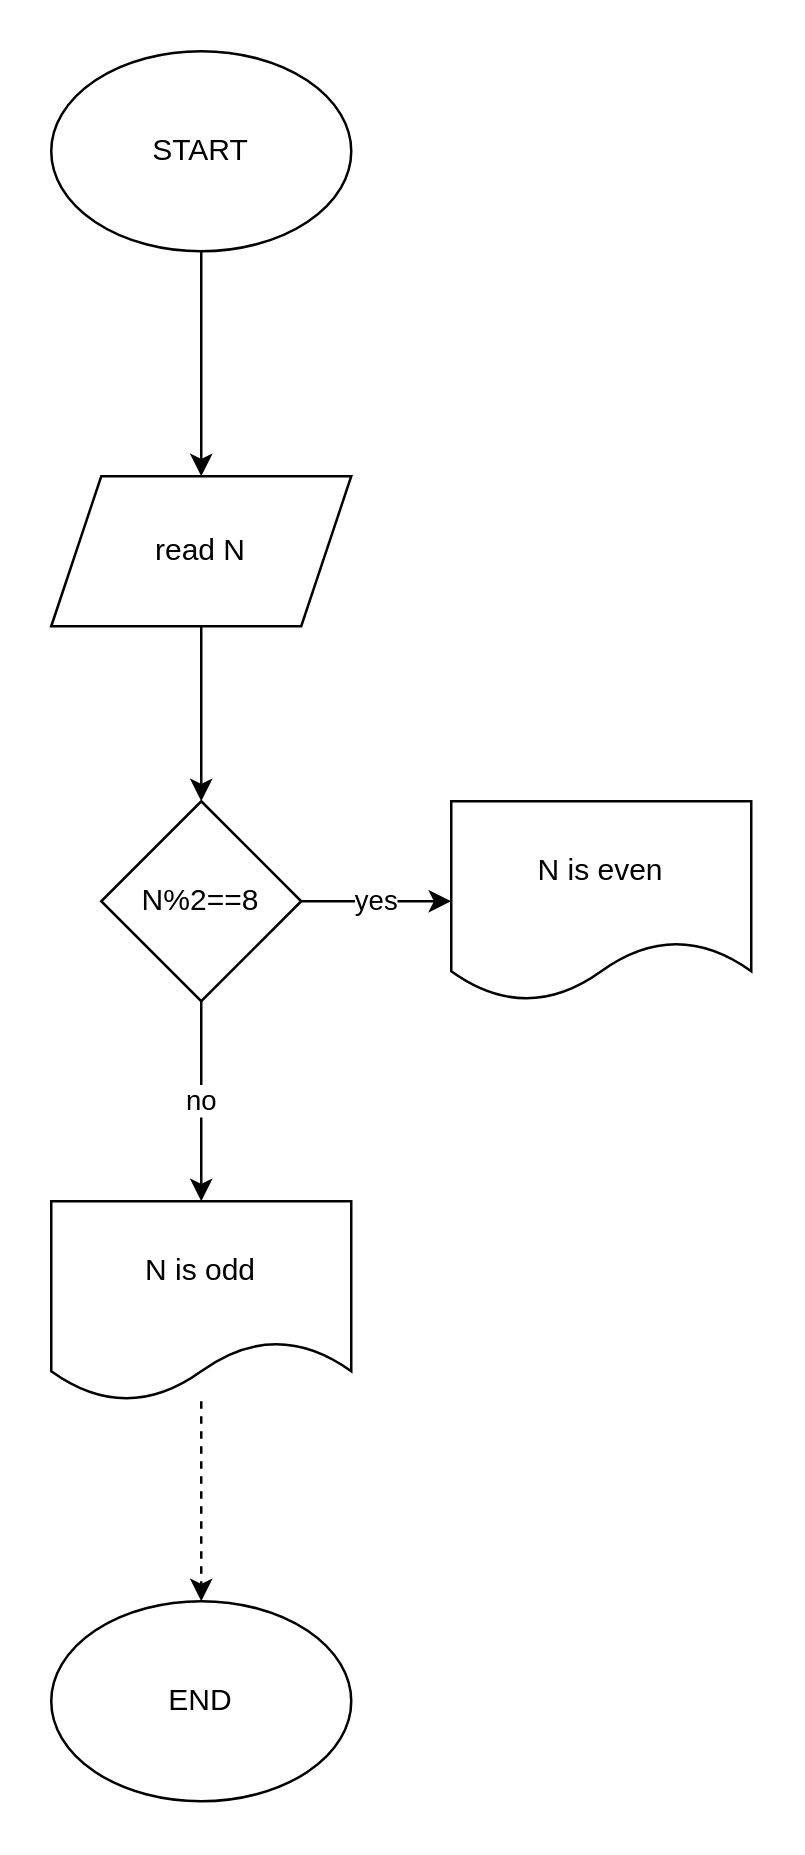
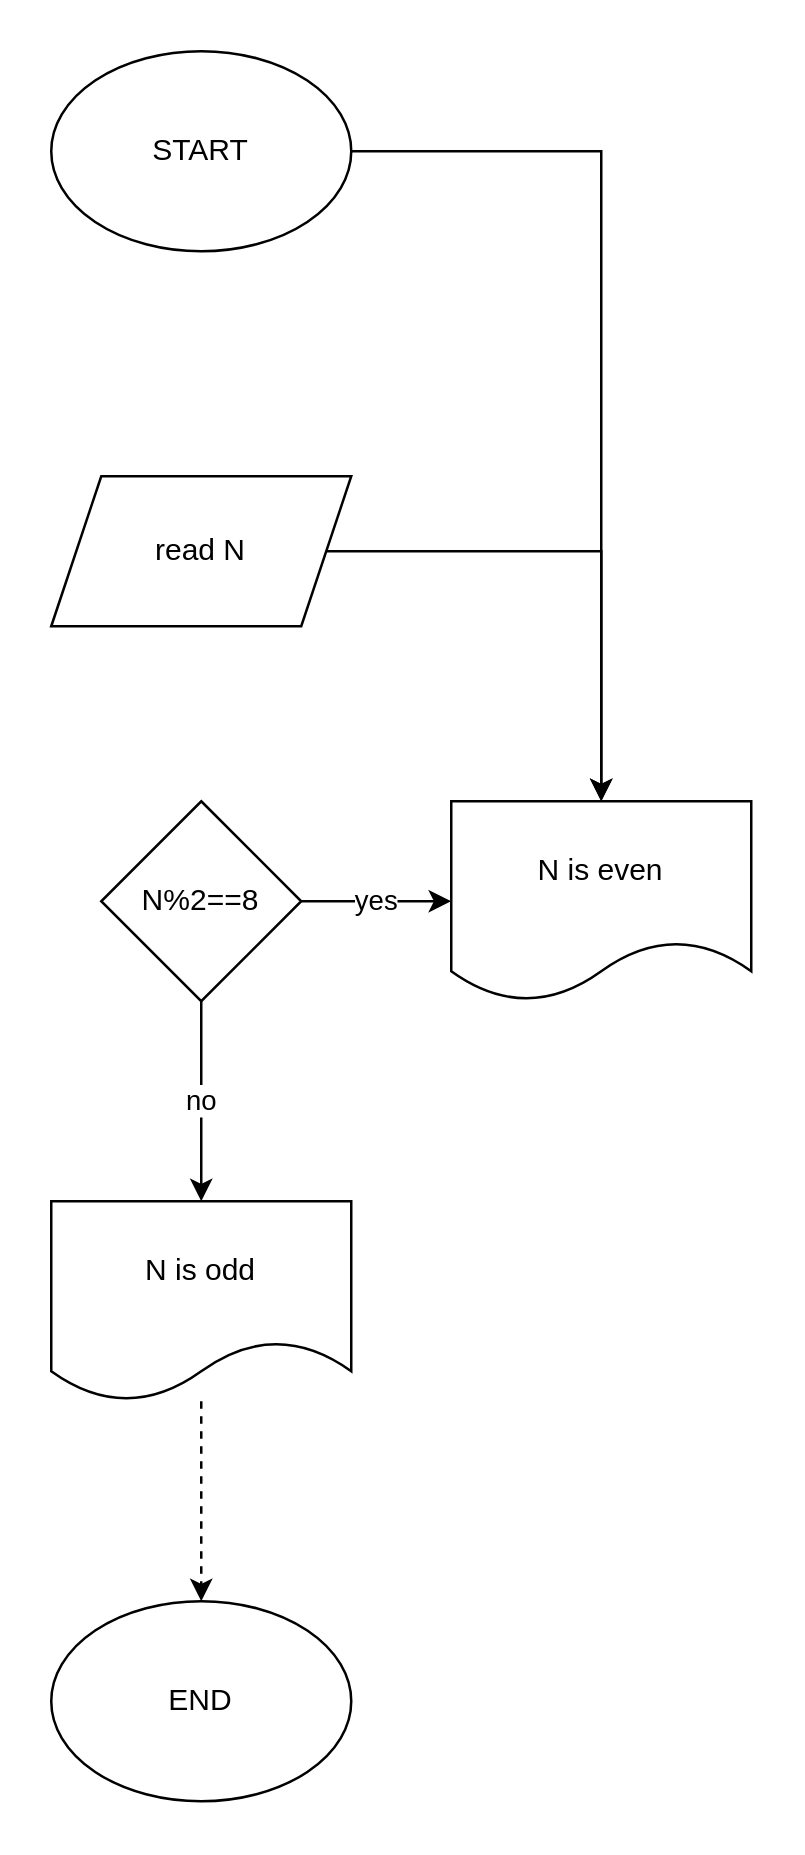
(201, 355) -> (601, 224)
(201, 705) -> (461, 551)
